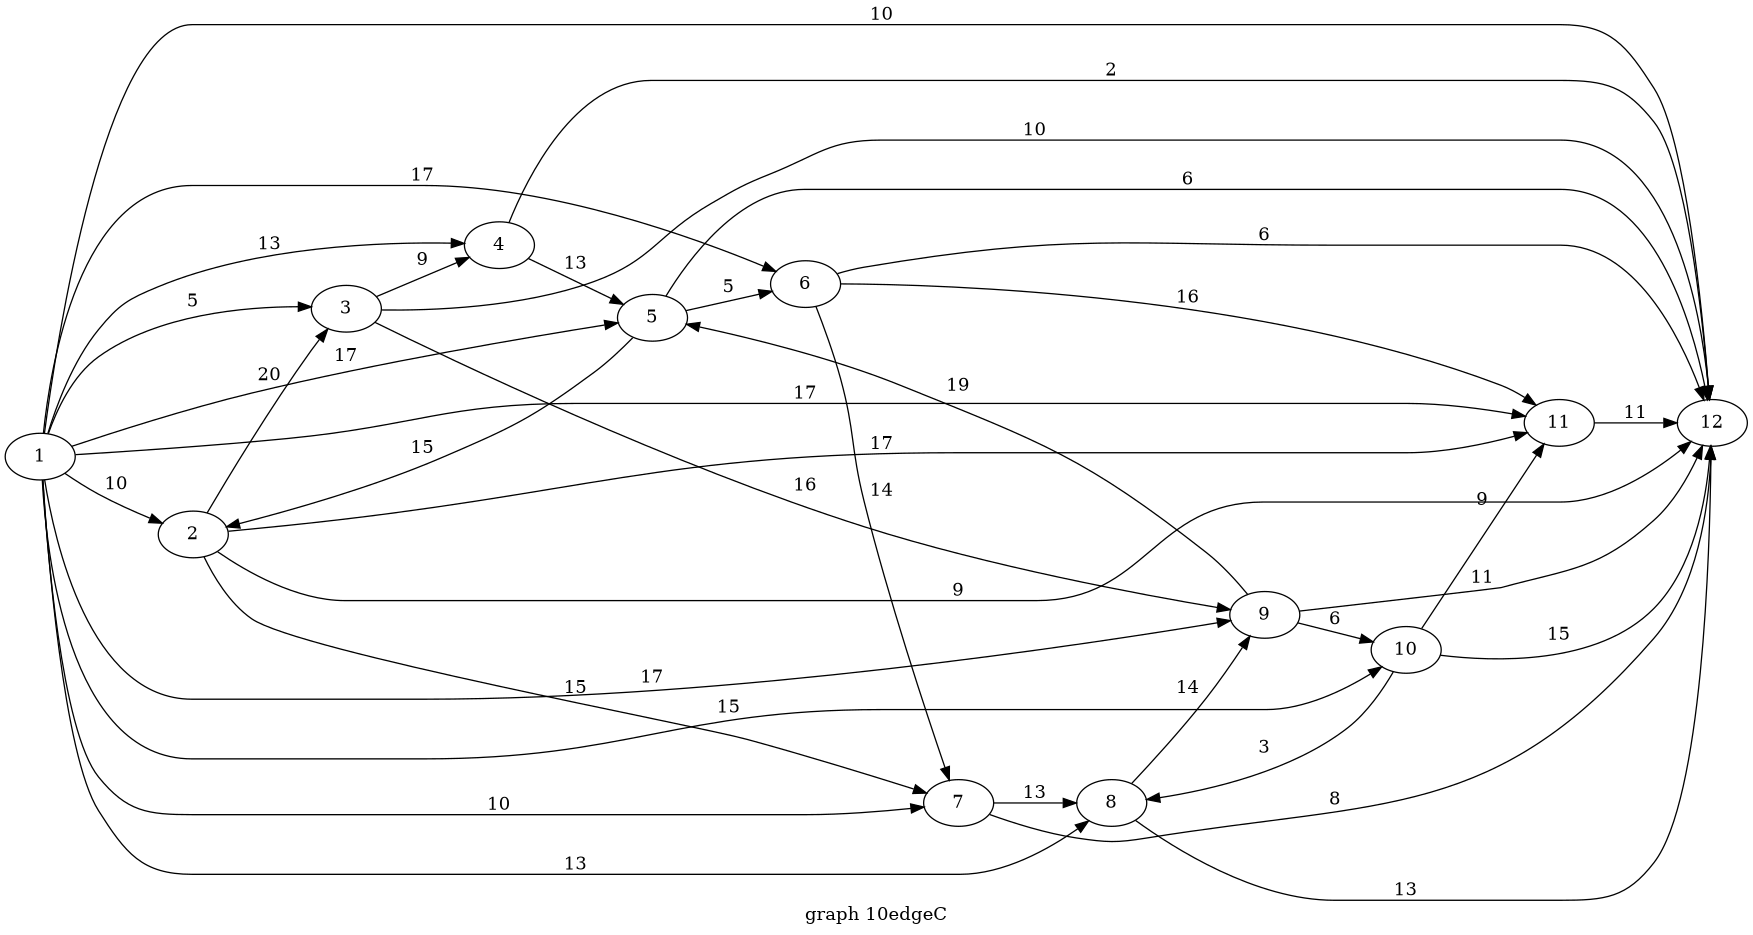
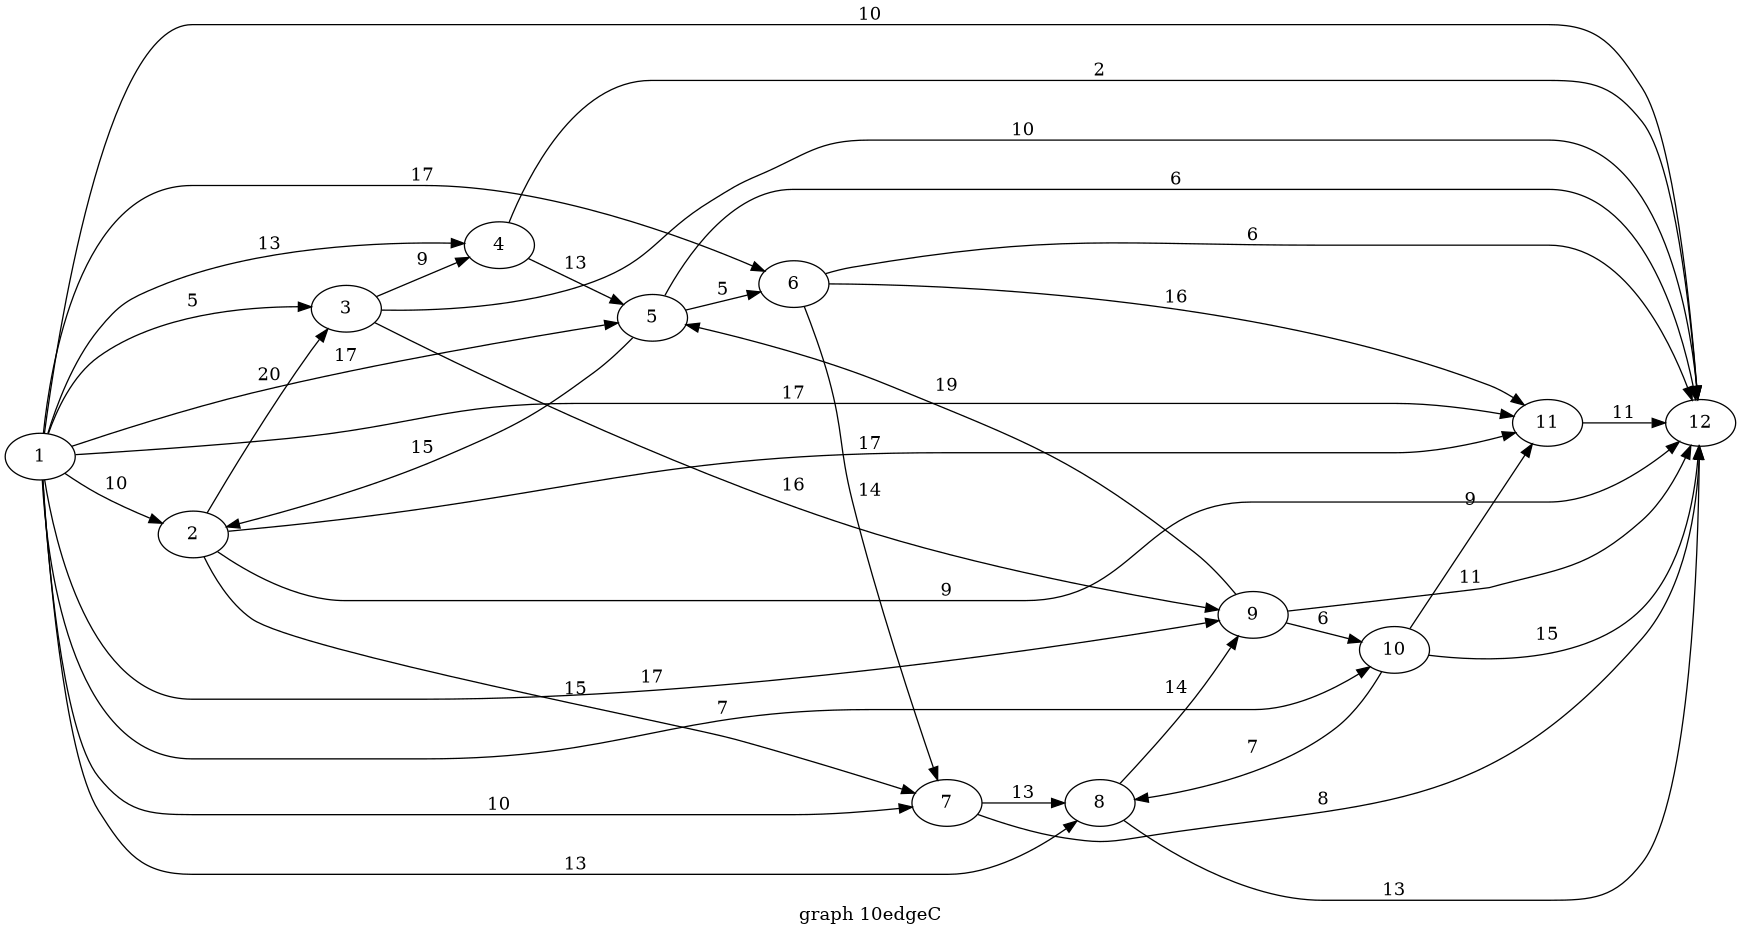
(729, 708) -> (723, 709)
(1265, 748) -> (1253, 748)
